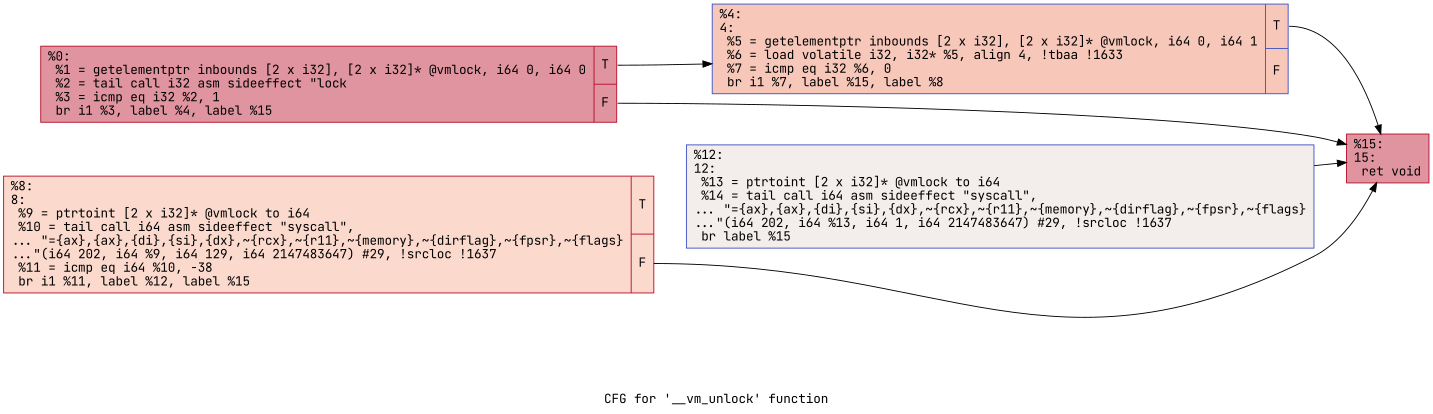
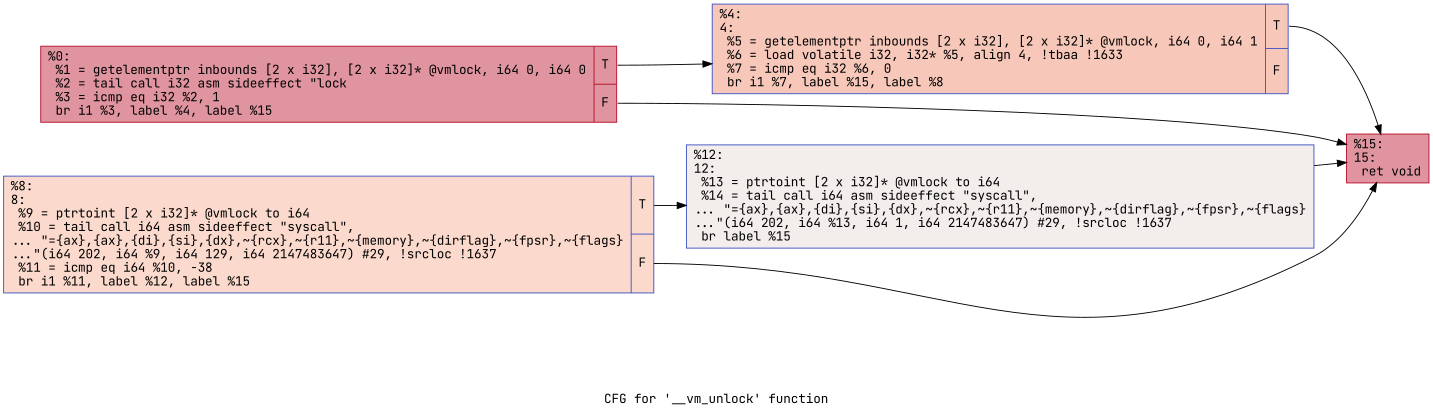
none -> (665, 206)
(329, 235) -> (329, 235)
